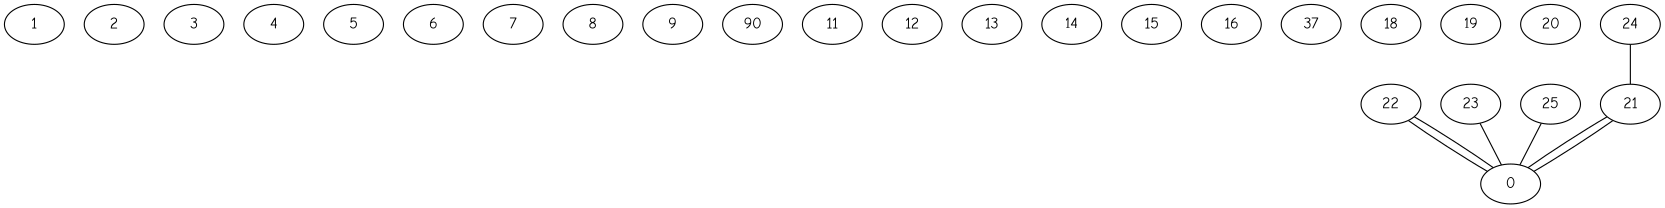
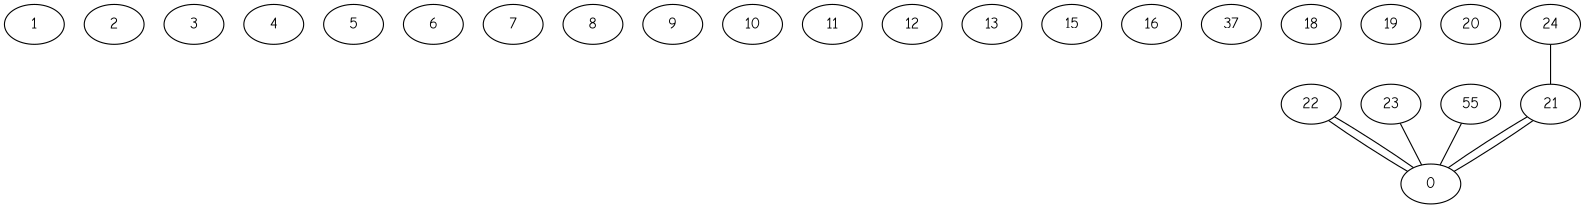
(753, 24) -> (753, 24)
(1072, 24) -> none
(1551, 104) -> (1471, 104)
